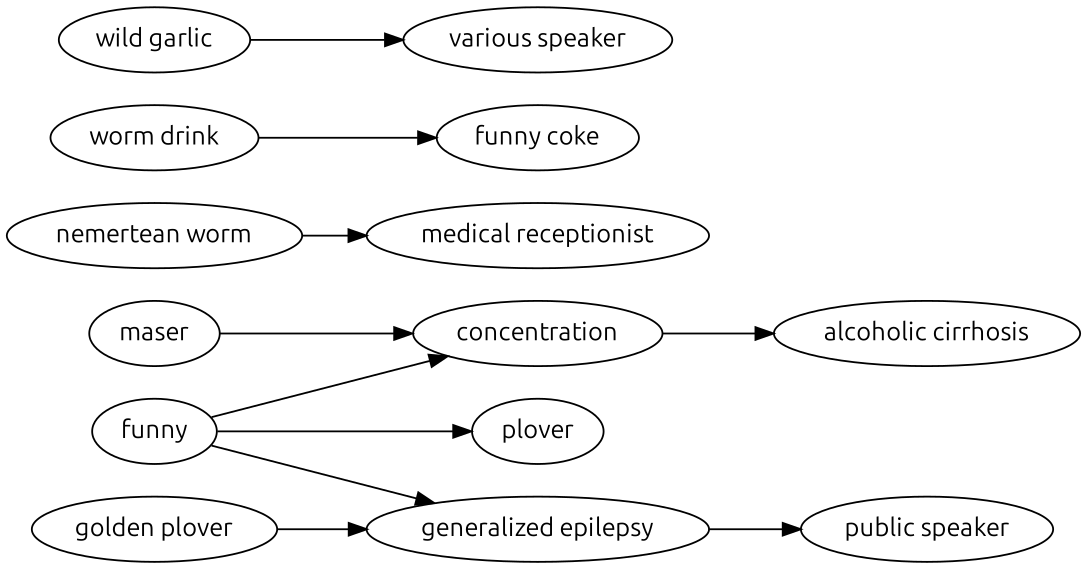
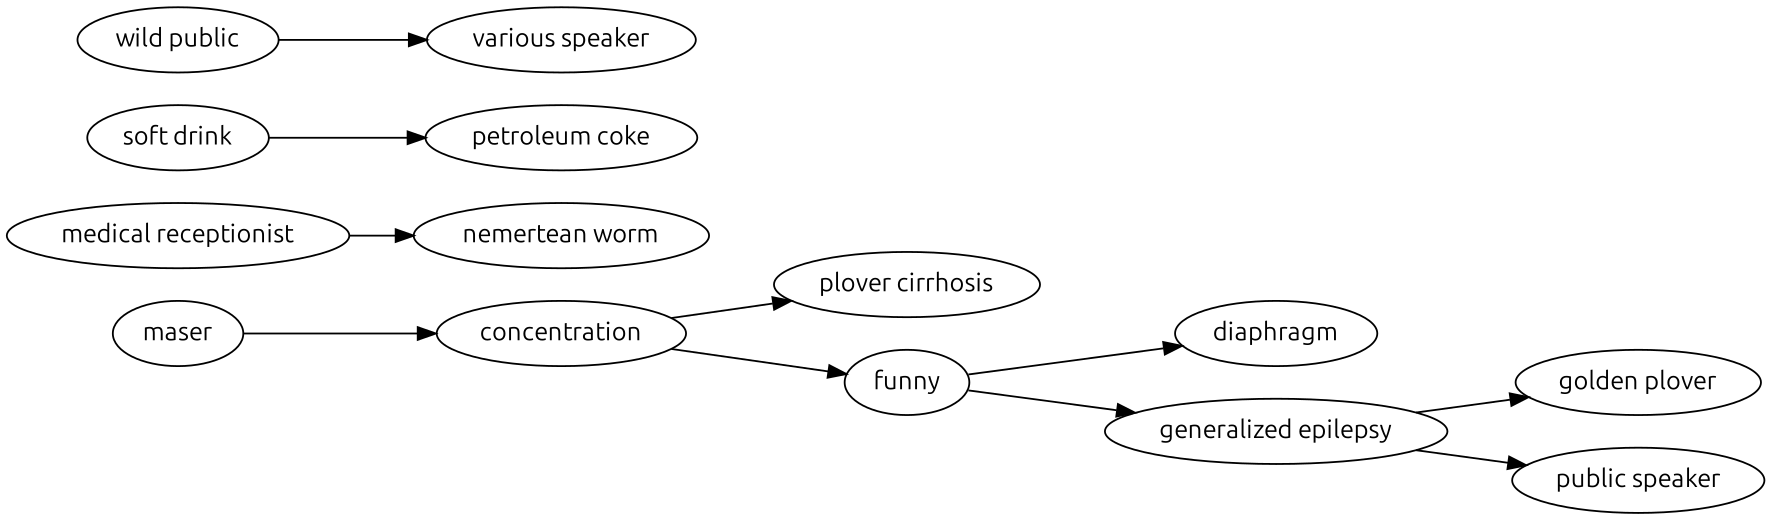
(155, 40) -> (178, 40)
(155, 138) -> (178, 138)
(538, 138) -> (561, 138)
(325, 236) -> (372, 236)
(927, 334) -> (907, 285)
(321, 389) -> (750, 360)
(538, 431) -> (1276, 334)
(313, 529) -> (1463, 406)
